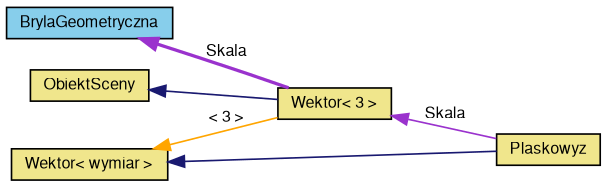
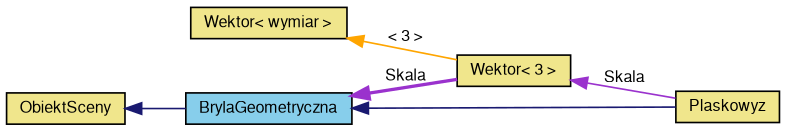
(222, 95) -> (164, 109)
(341, 156) -> (522, 108)
